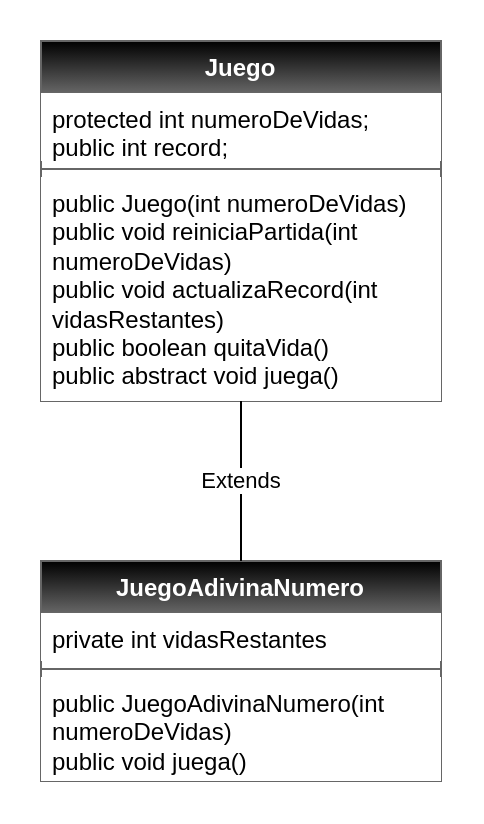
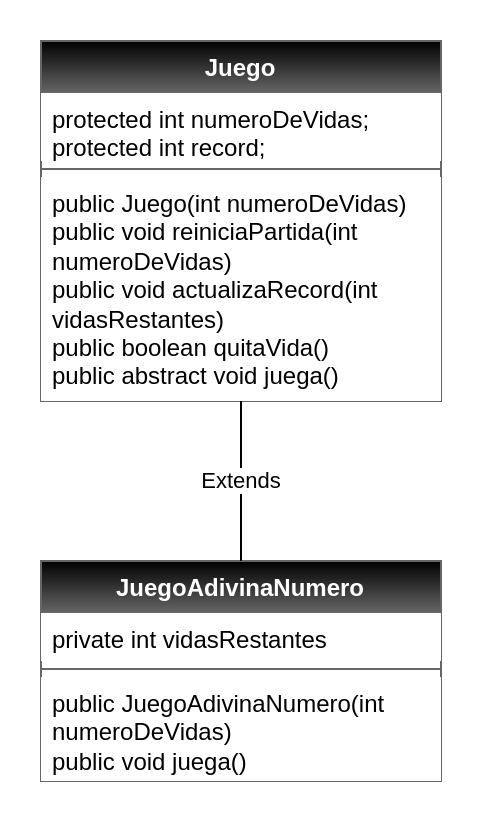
(226, 136) -> (226, 136)
